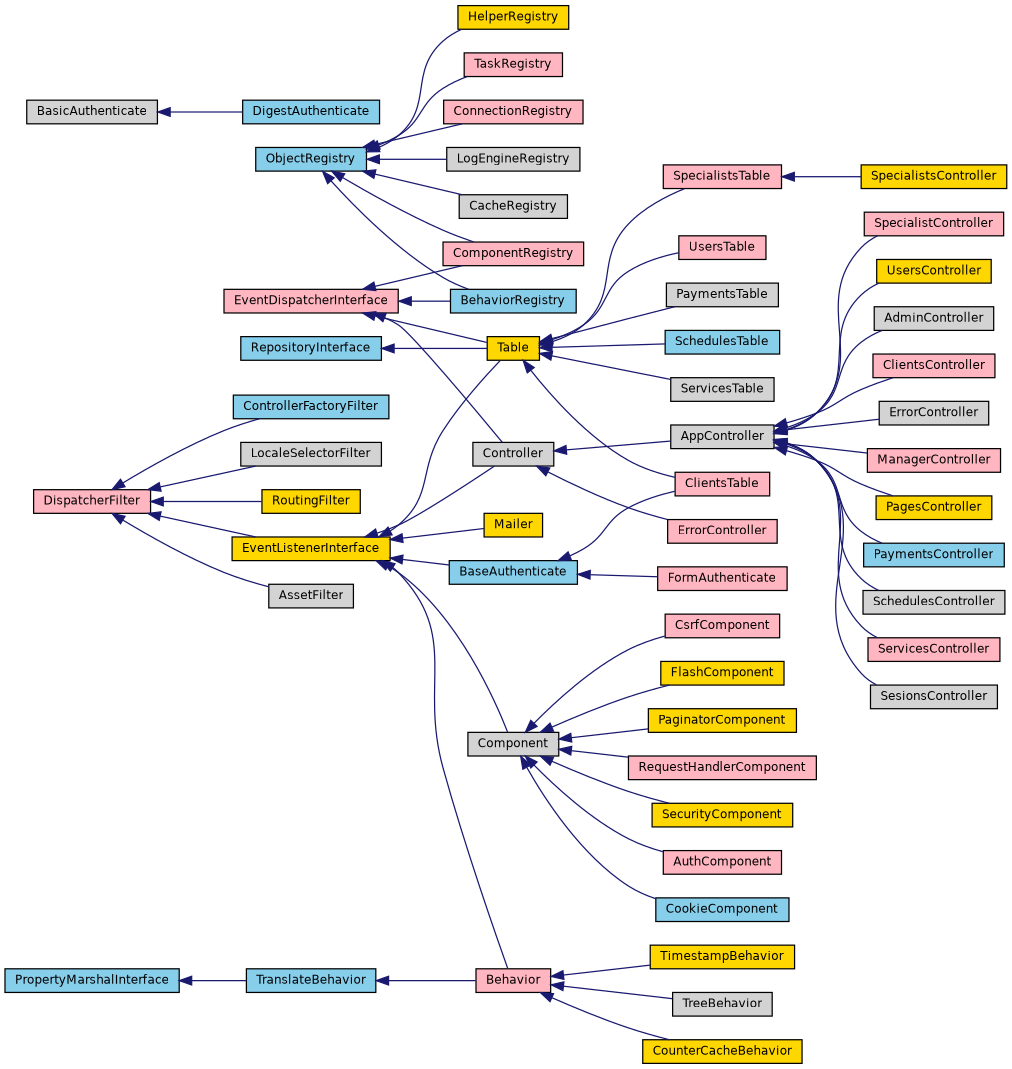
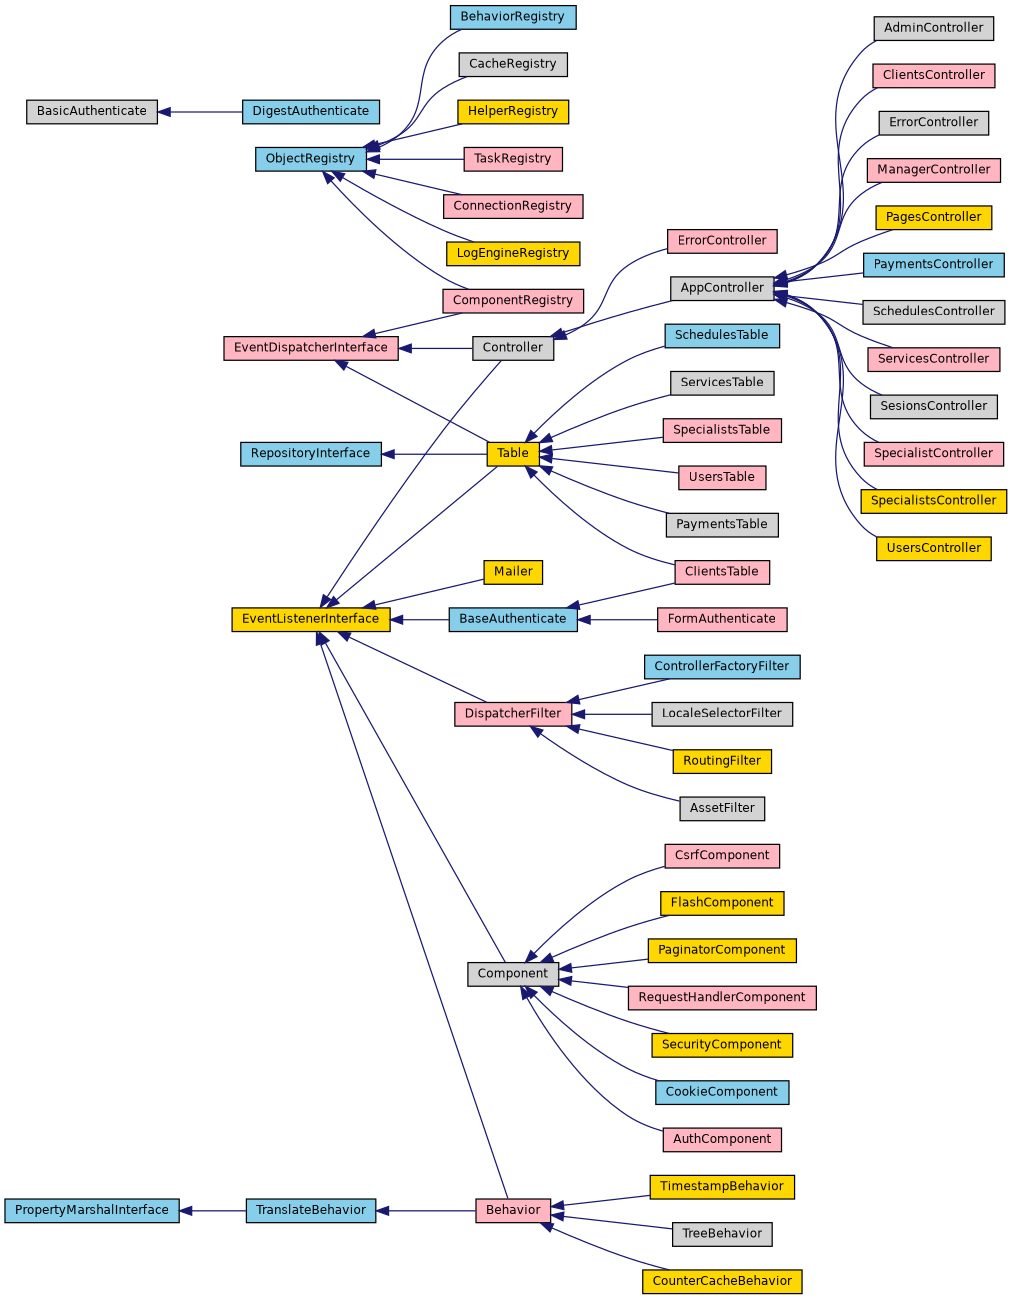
(513, 159) -> (513, 254)
(828, 177) -> (840, 387)
(431, 301) -> none
(208, 527) -> (418, 670)
